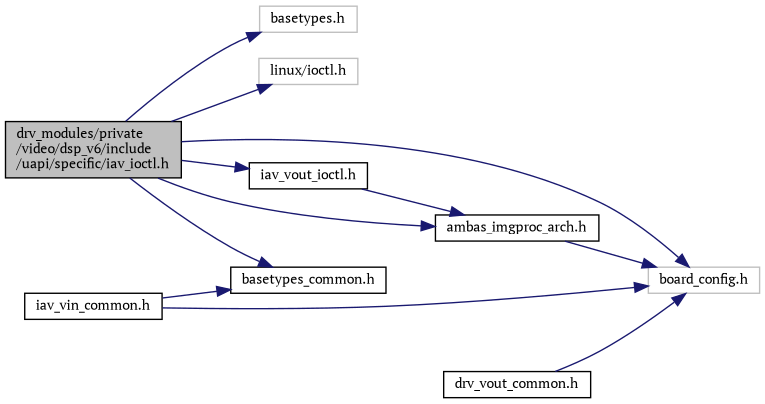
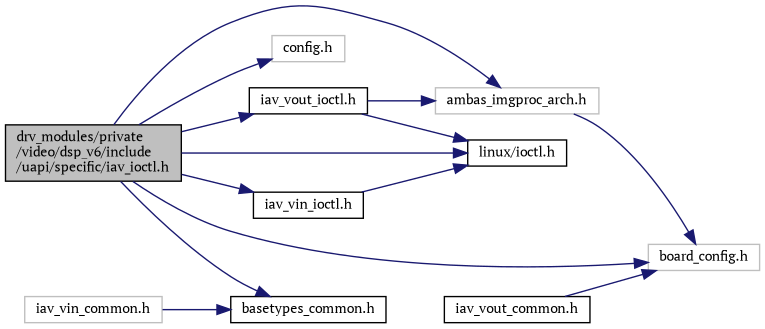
(308, 19) -> (308, 49)
(308, 71) -> (517, 153)
none -> (408, 126)
none -> (308, 205)
(517, 228) -> (517, 101)
(93, 306) -> (93, 310)
(399, 306) -> none
(517, 385) -> (517, 310)
